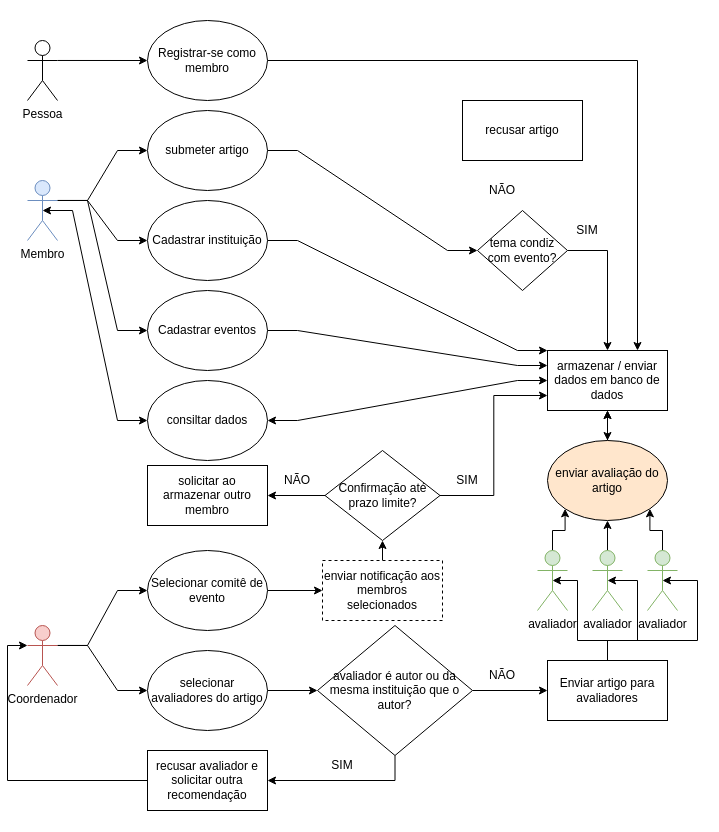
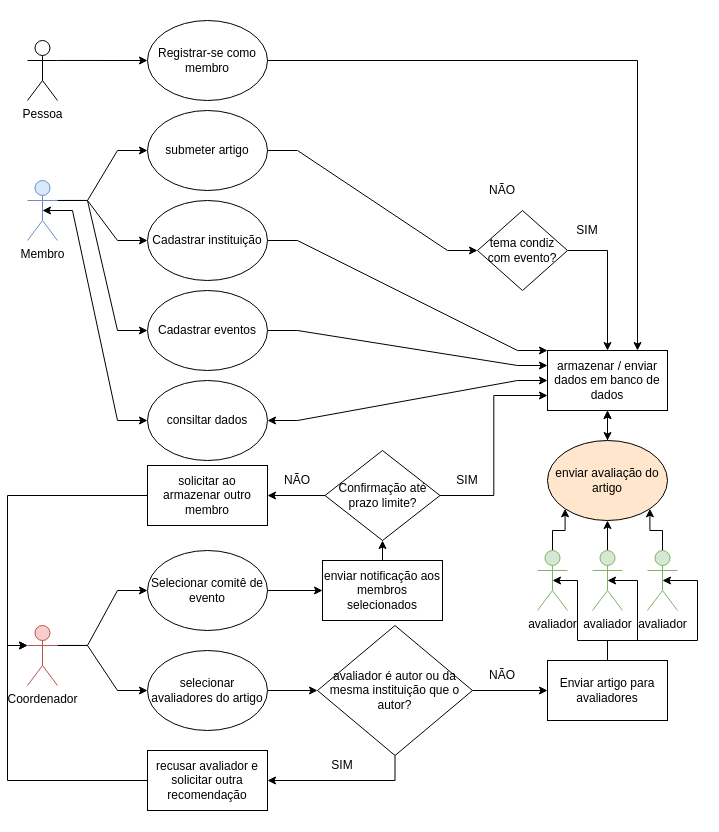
(523, 131) -> none
none -> (8, 499)
(383, 591) -> (383, 591)
